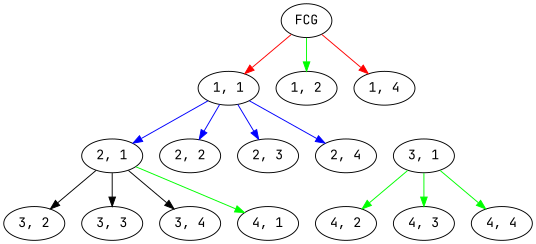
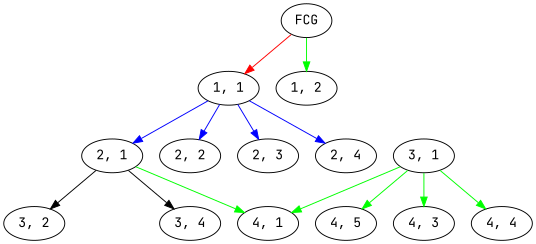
(384, 88) -> none
none -> (350, 188)
(112, 223) -> none
(346, 223) -> (346, 223)
